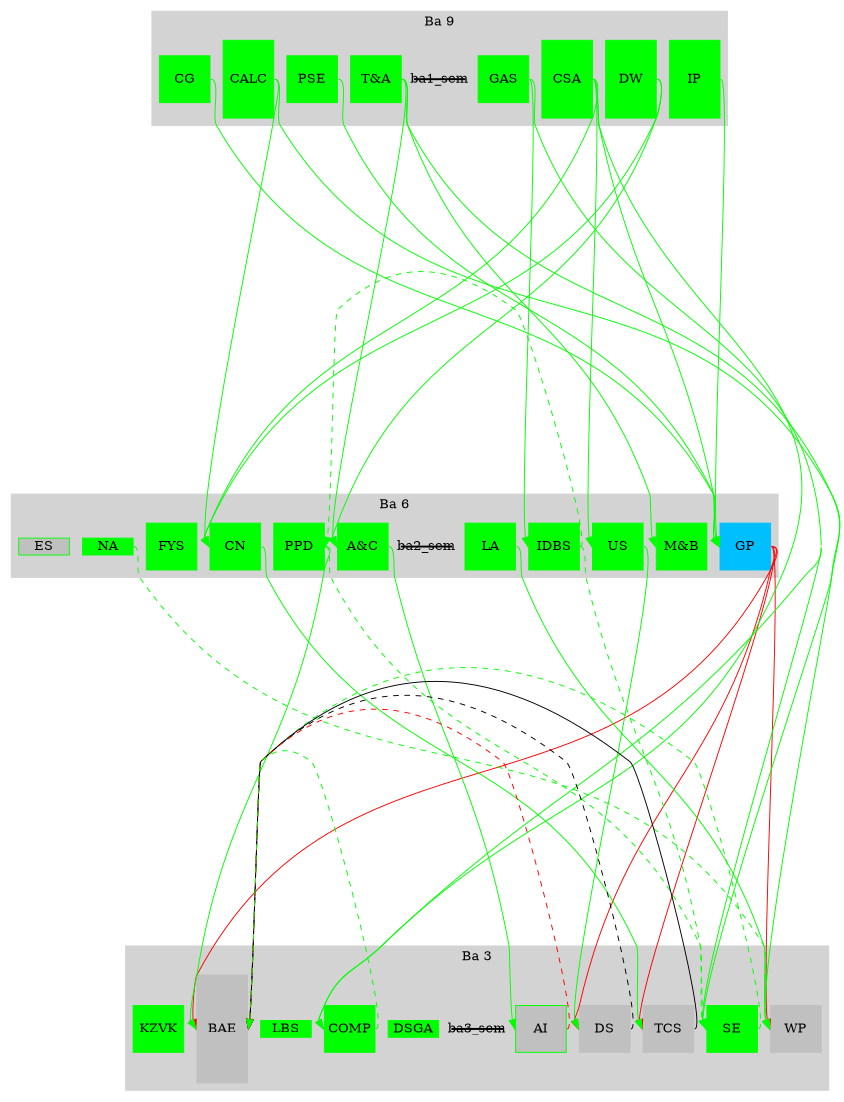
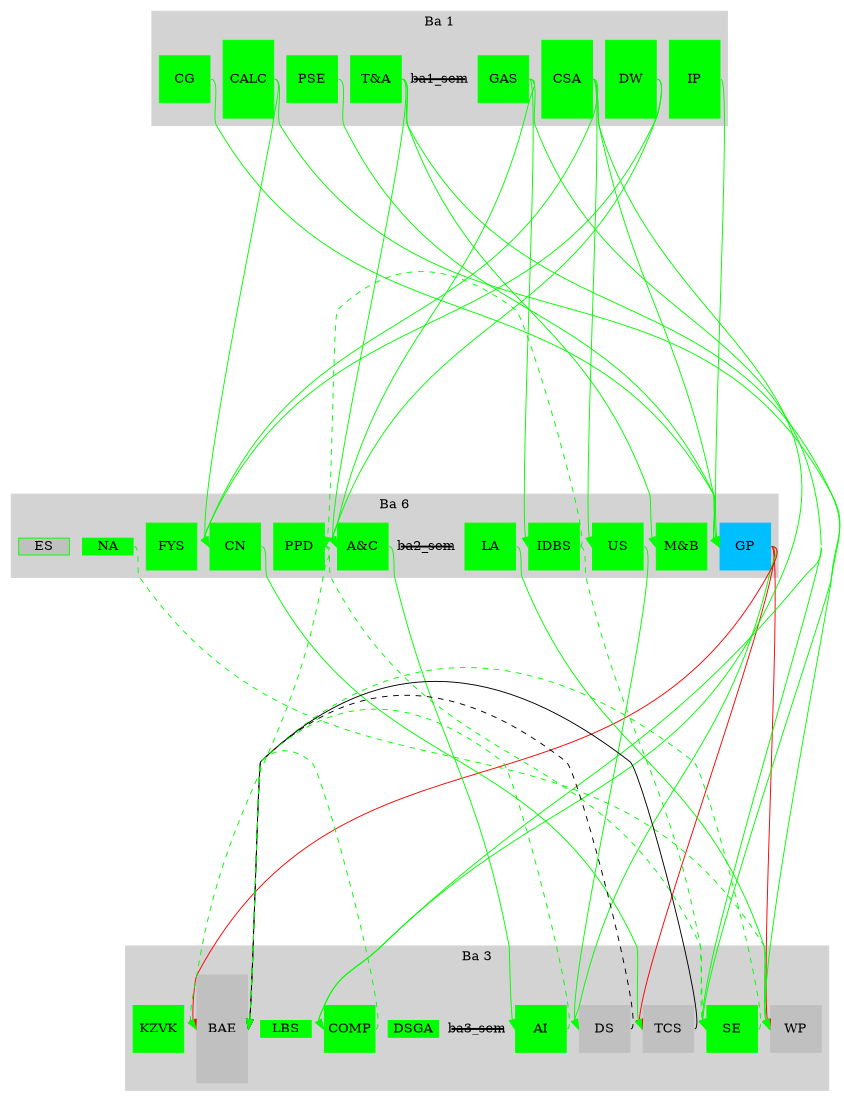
(440, 22) -> (440, 22)
none -> (436, 308)
(410, 713) -> (410, 713)
(678, 783) -> (678, 783)
(251, 793) -> (251, 793)
(541, 1029) -> (541, 1029)
